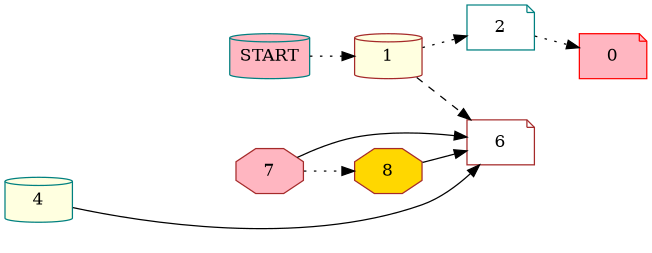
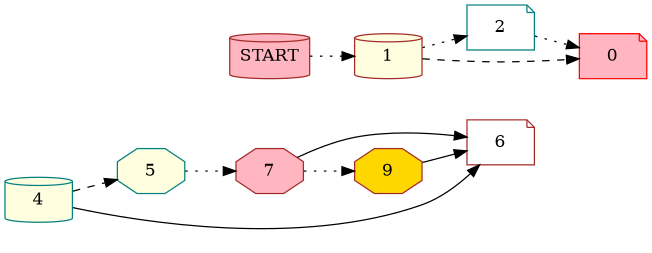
(270, 56) -> (270, 56)
(439, 95) -> (494, 62)
none -> (151, 171)
(388, 171) -> (388, 171)
